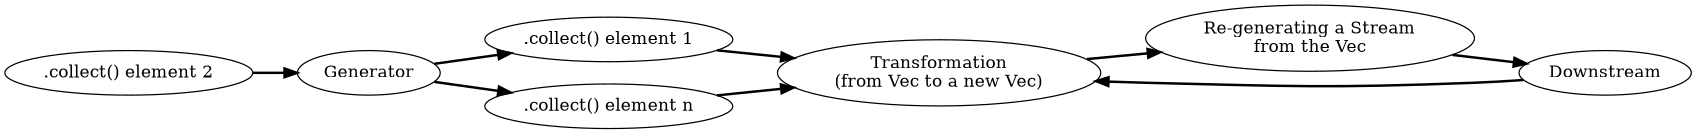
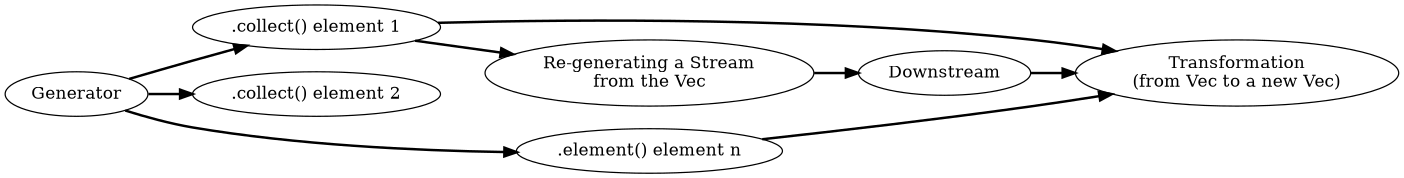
(1117, 56) -> (458, 47)
(269, 73) -> (164, 94)
(609, 106) -> (649, 151)
